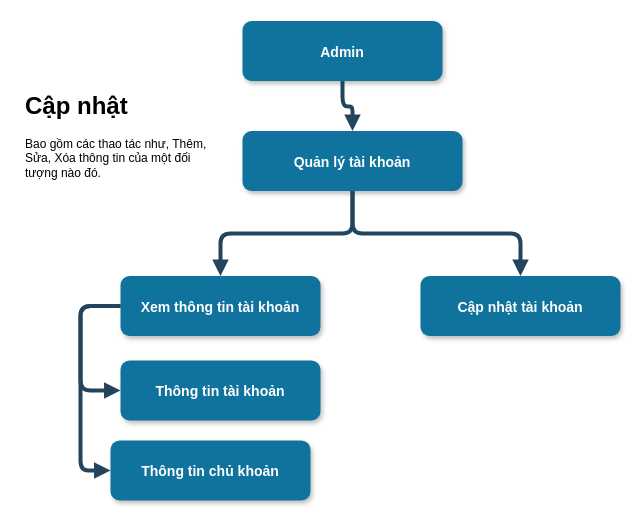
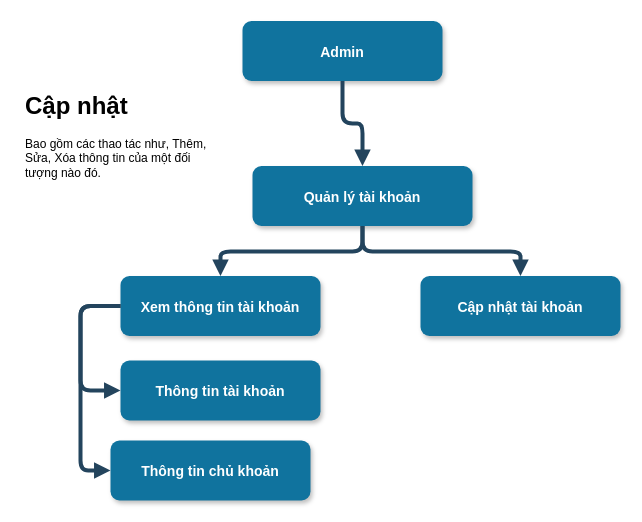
(353, 161) -> (363, 196)
